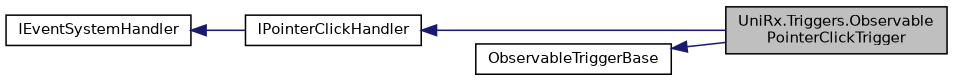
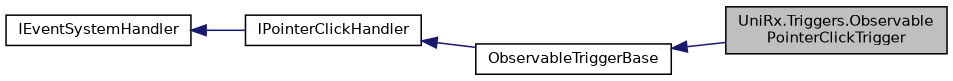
(581, 30) -> (456, 45)
